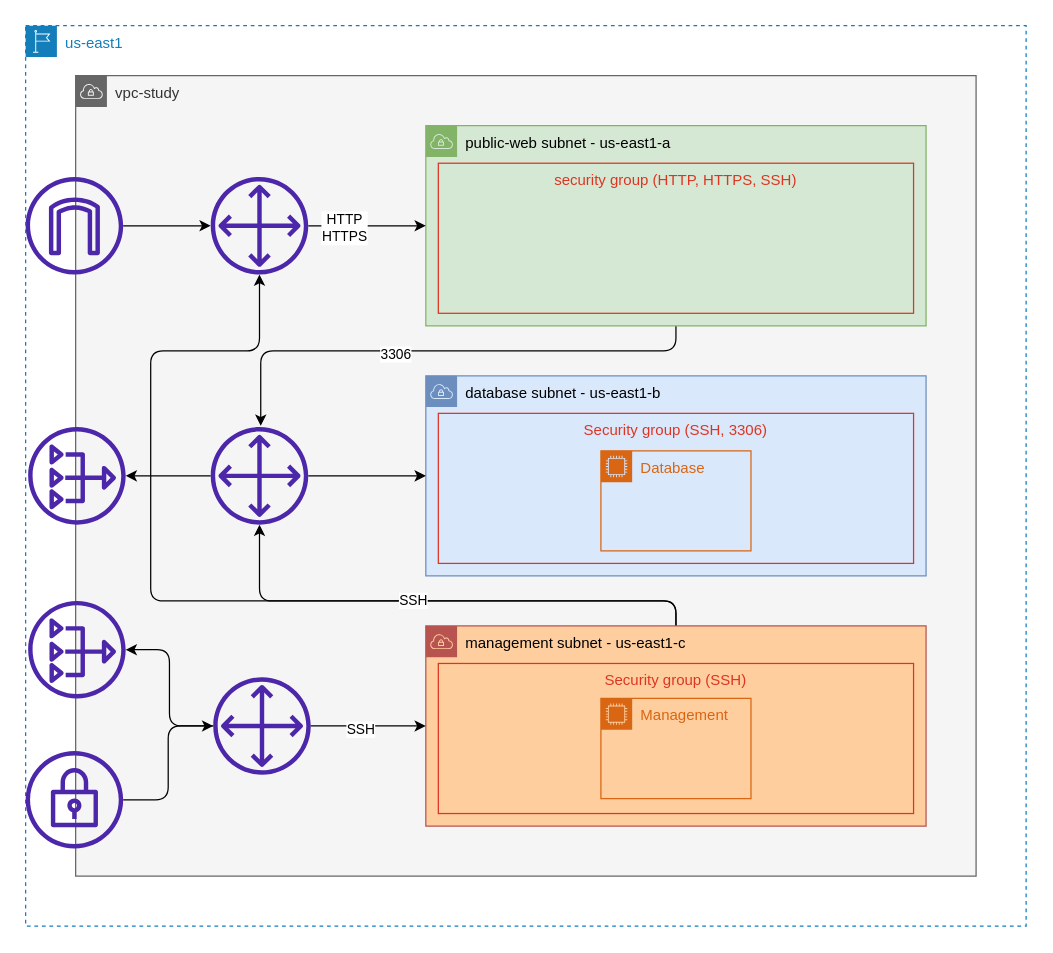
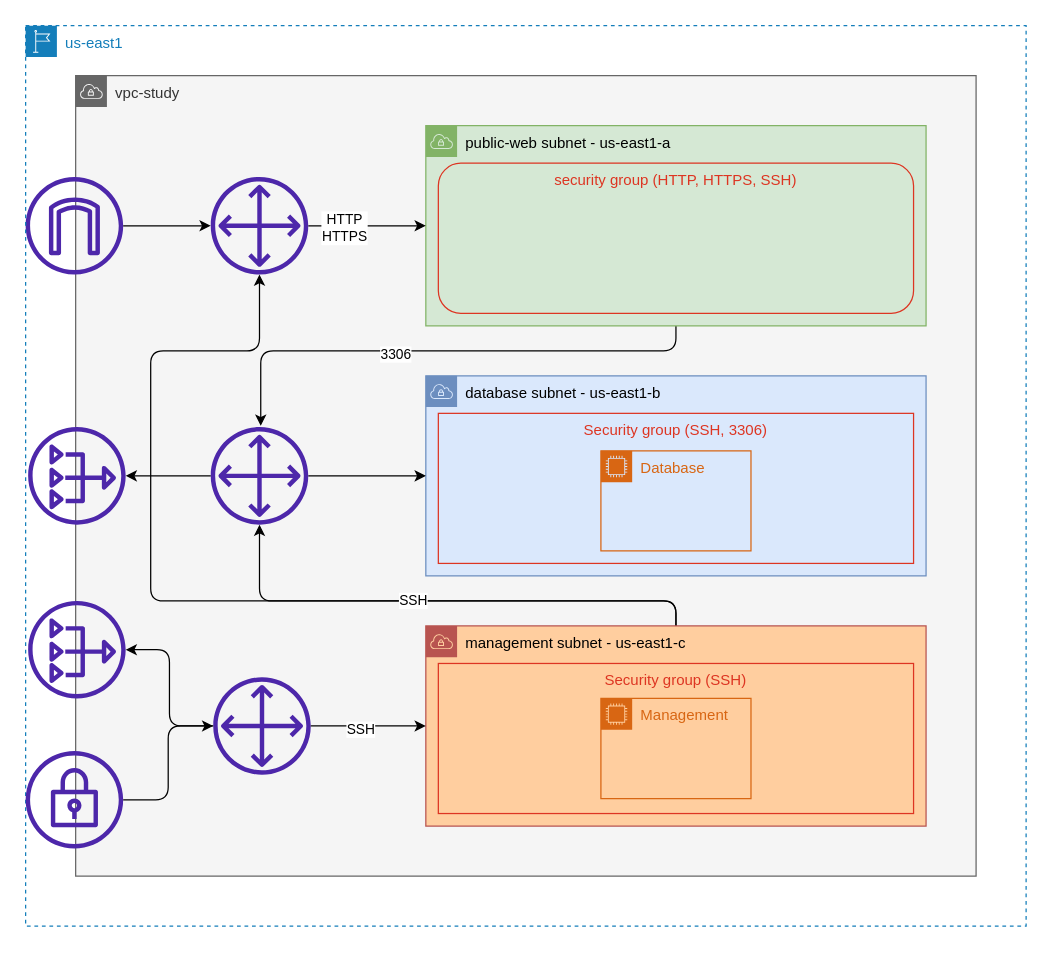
(676, 238) -> (676, 238)
